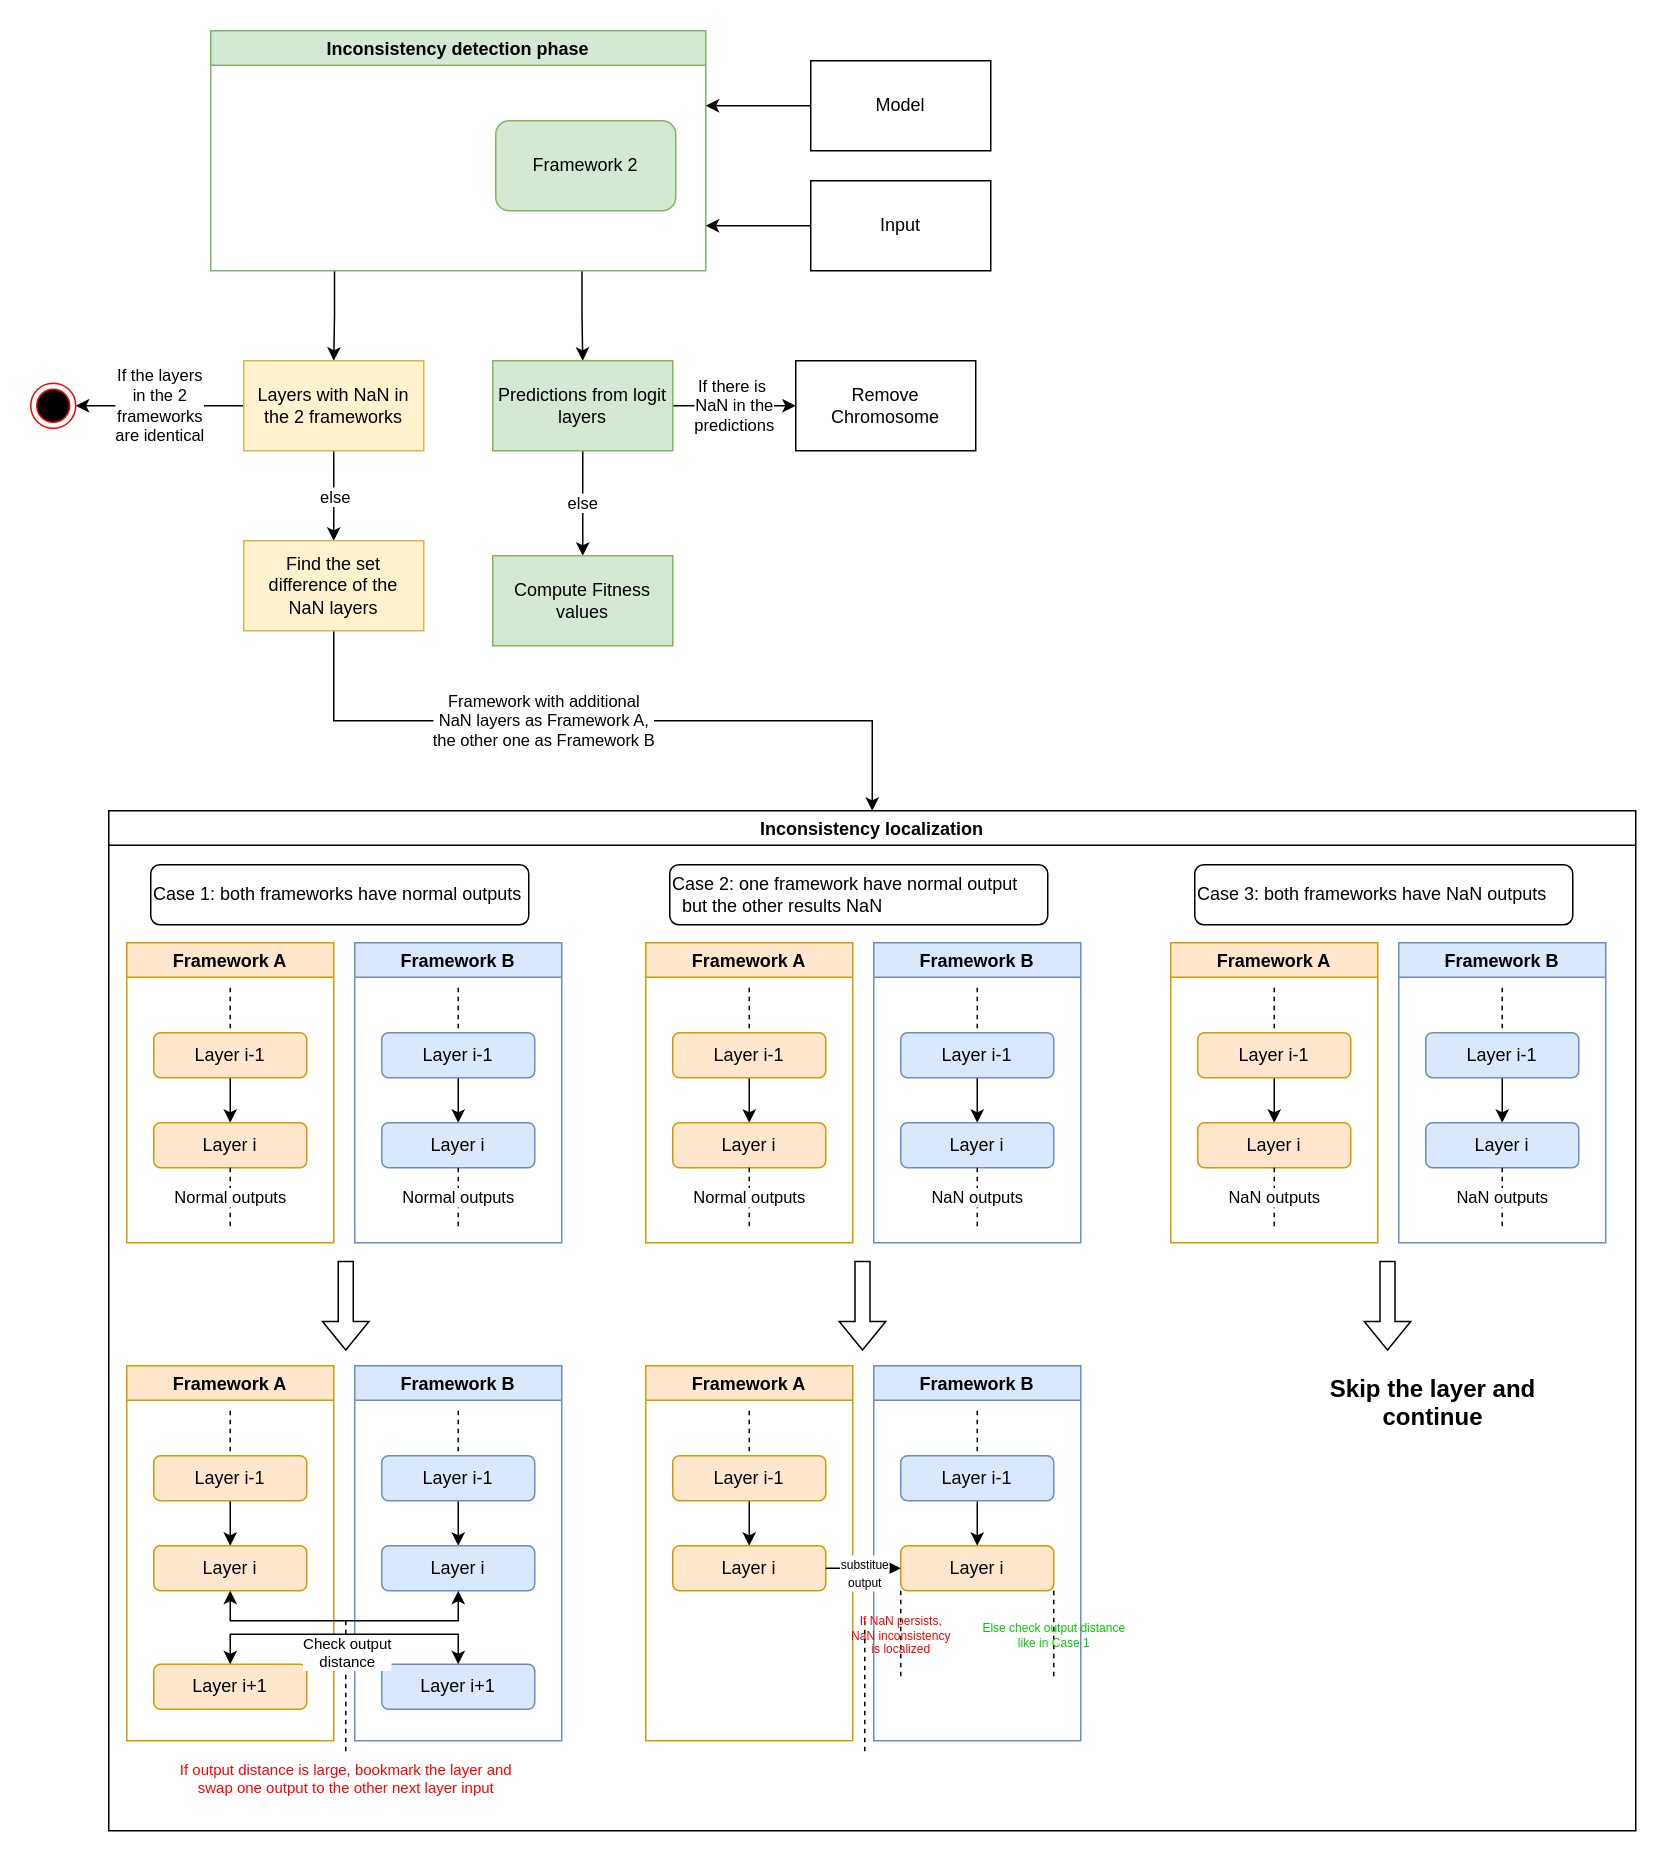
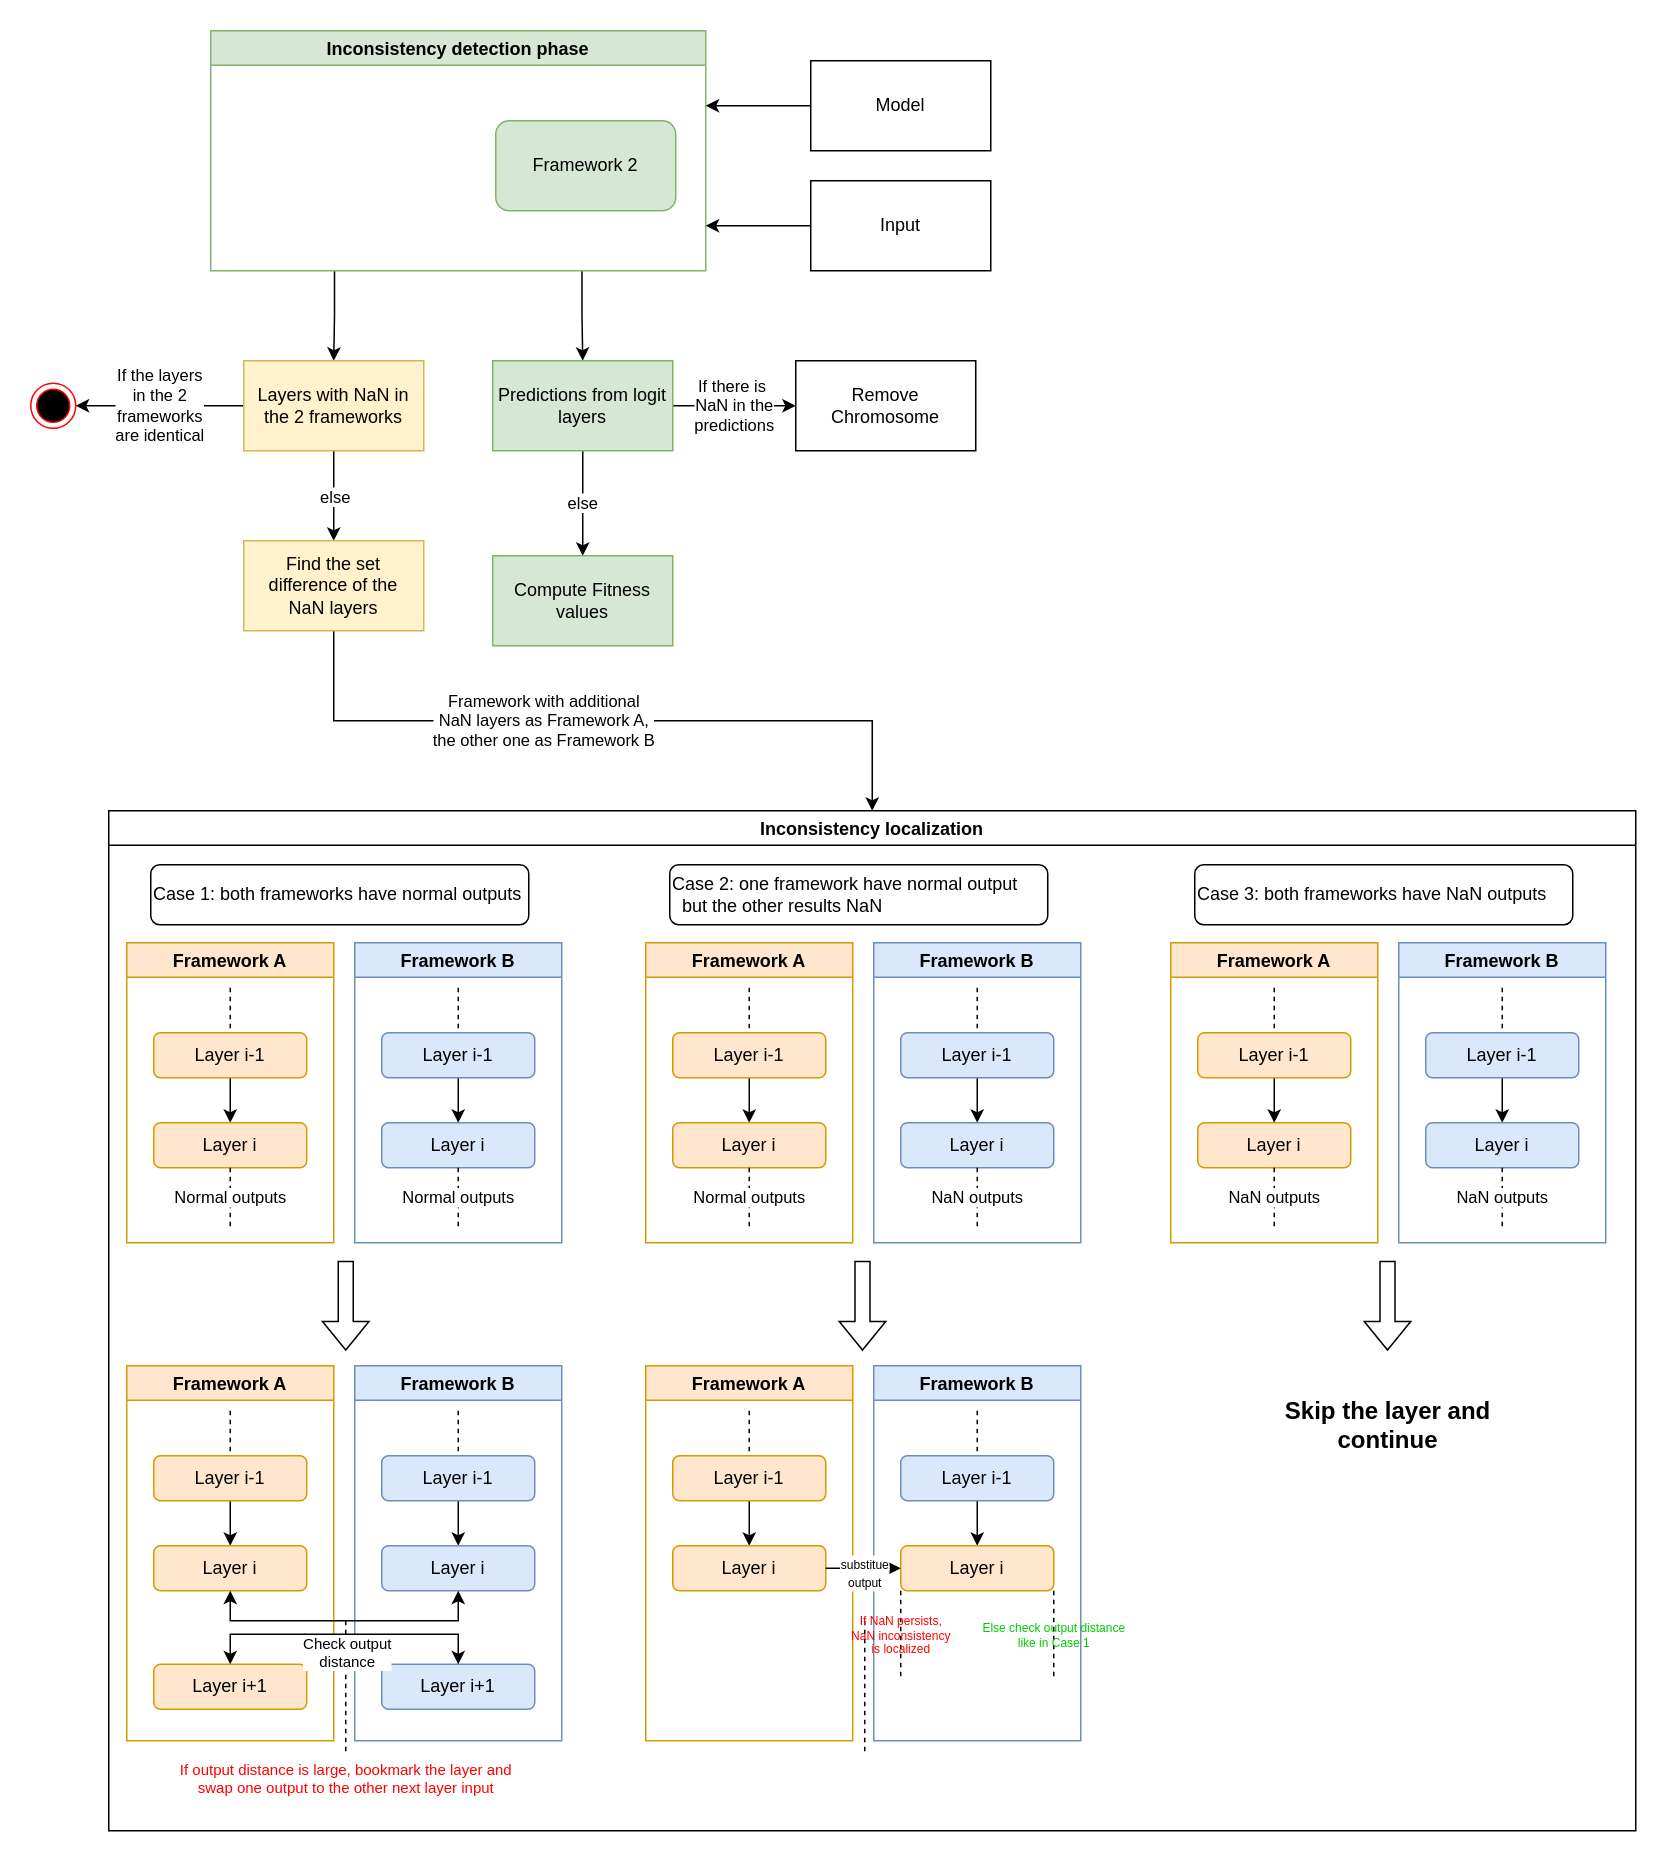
(1433, 1411) -> (1388, 1433)
